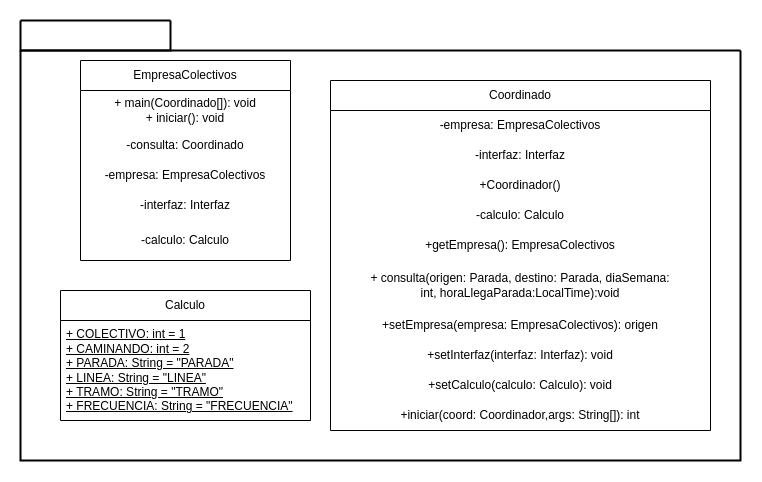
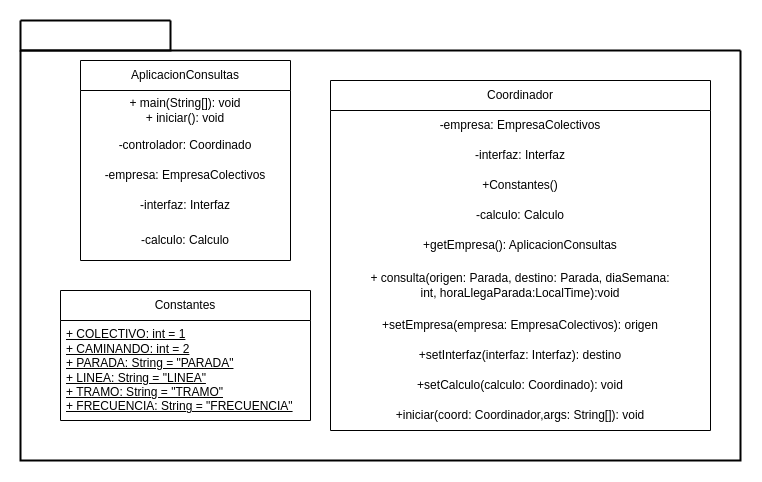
(186, 76) -> (186, 76)
(521, 96) -> (521, 96)
(186, 111) -> (186, 111)
(186, 146) -> (186, 146)
(521, 186) -> (521, 186)
(521, 246) -> (521, 246)
(186, 306) -> (186, 306)
(521, 356) -> (521, 356)
(521, 386) -> (521, 386)
(521, 416) -> (521, 416)
